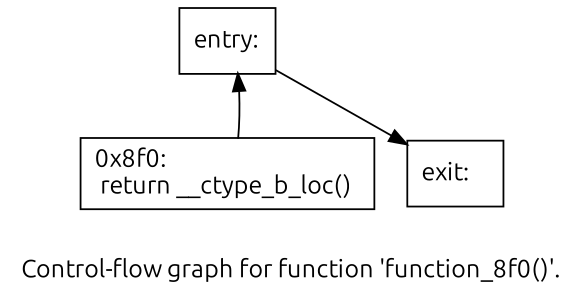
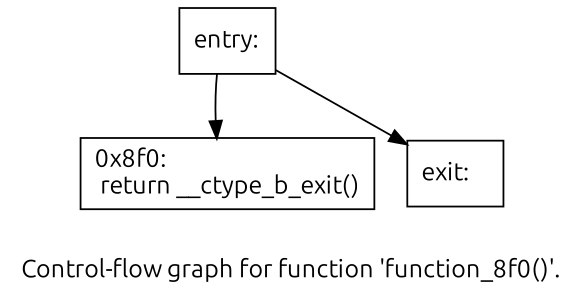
(239, 115) -> (216, 97)
(224, 186) -> (227, 186)
